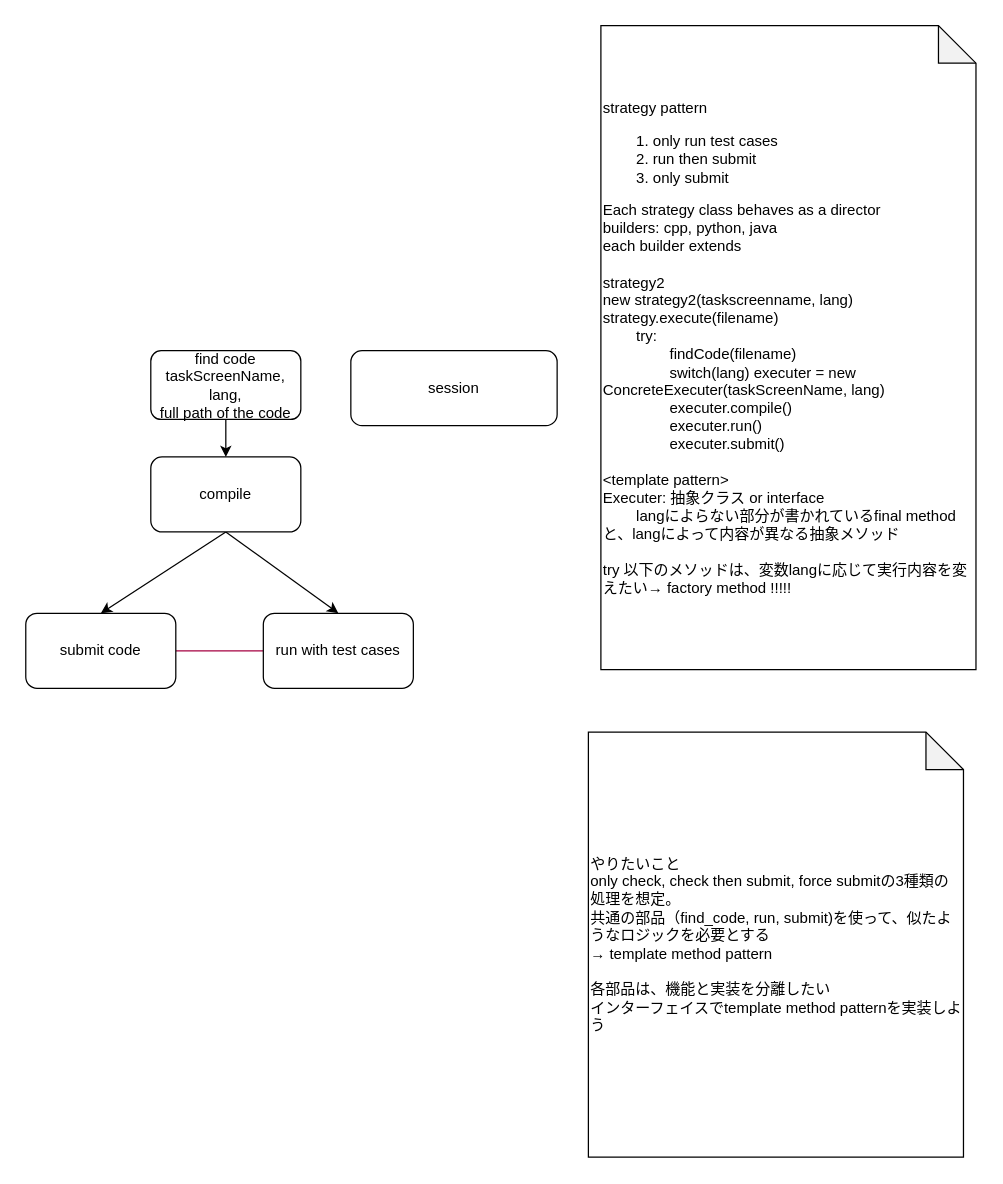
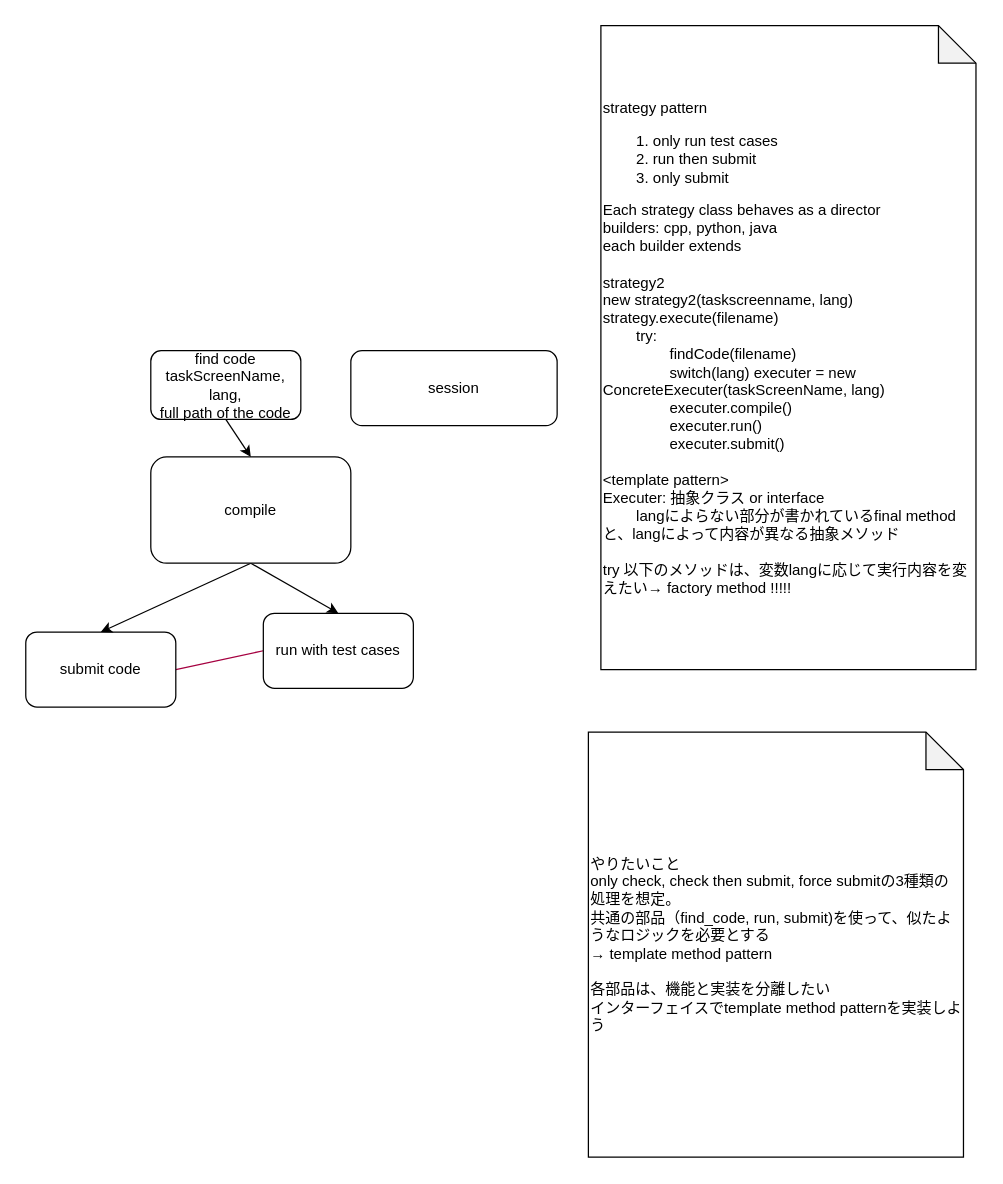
(226, 494) -> (251, 510)
(101, 651) -> (101, 669)
